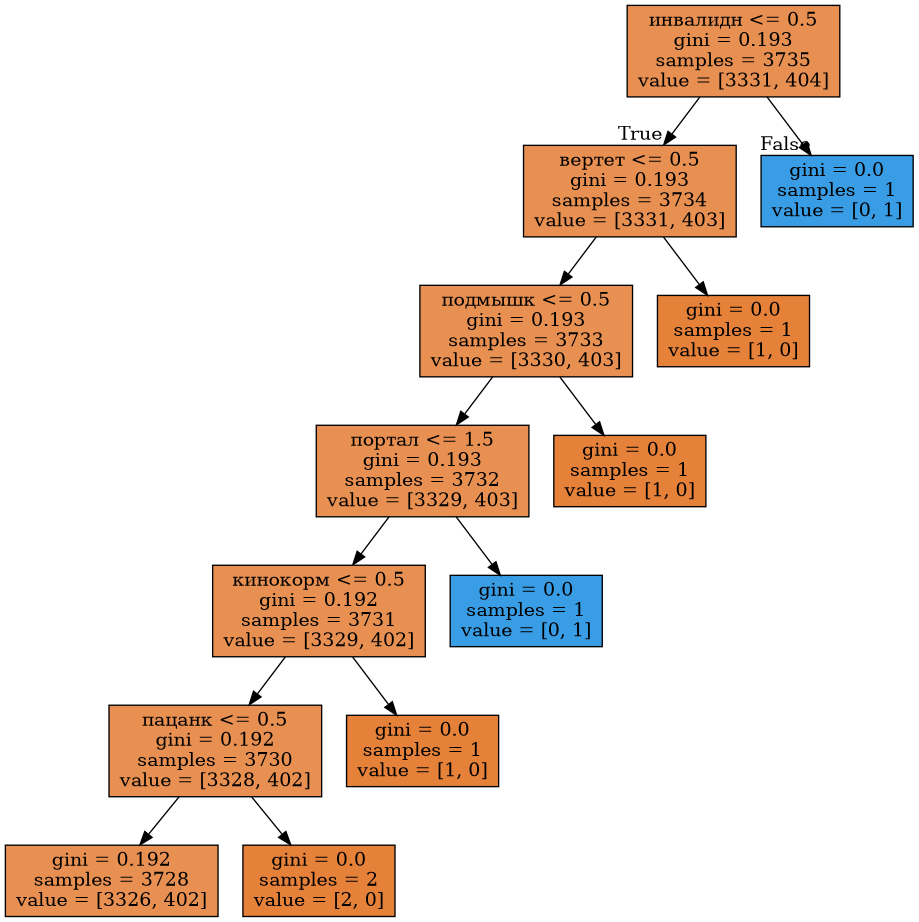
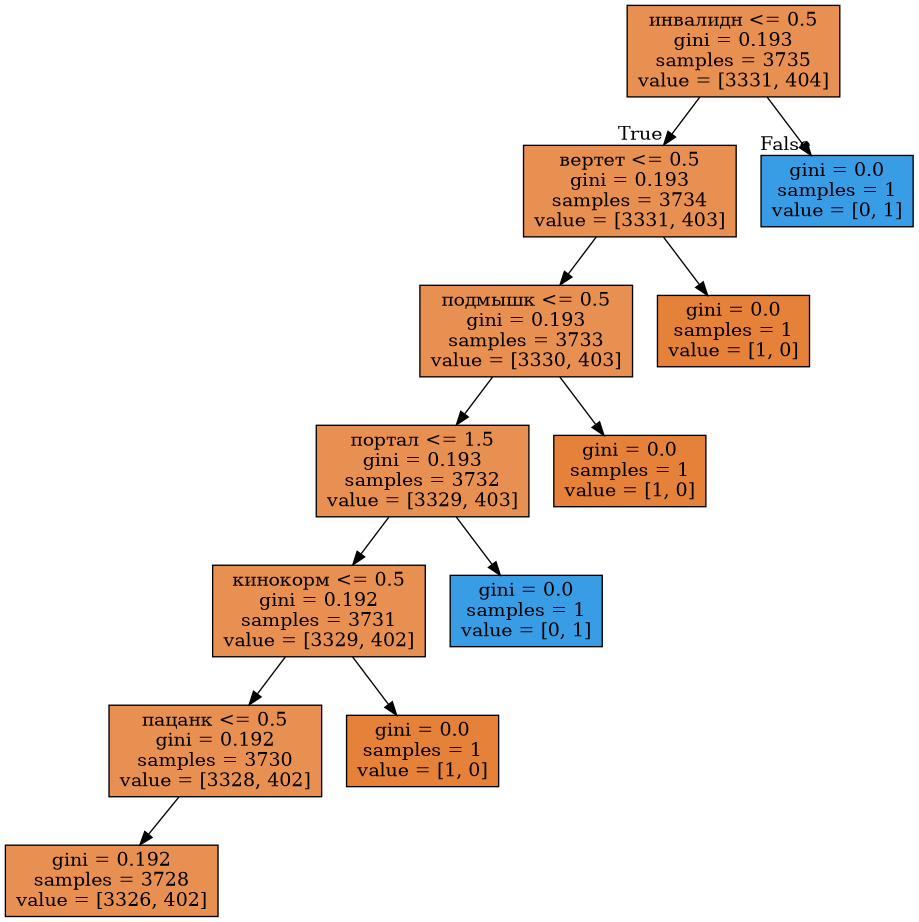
(319, 881) -> none
